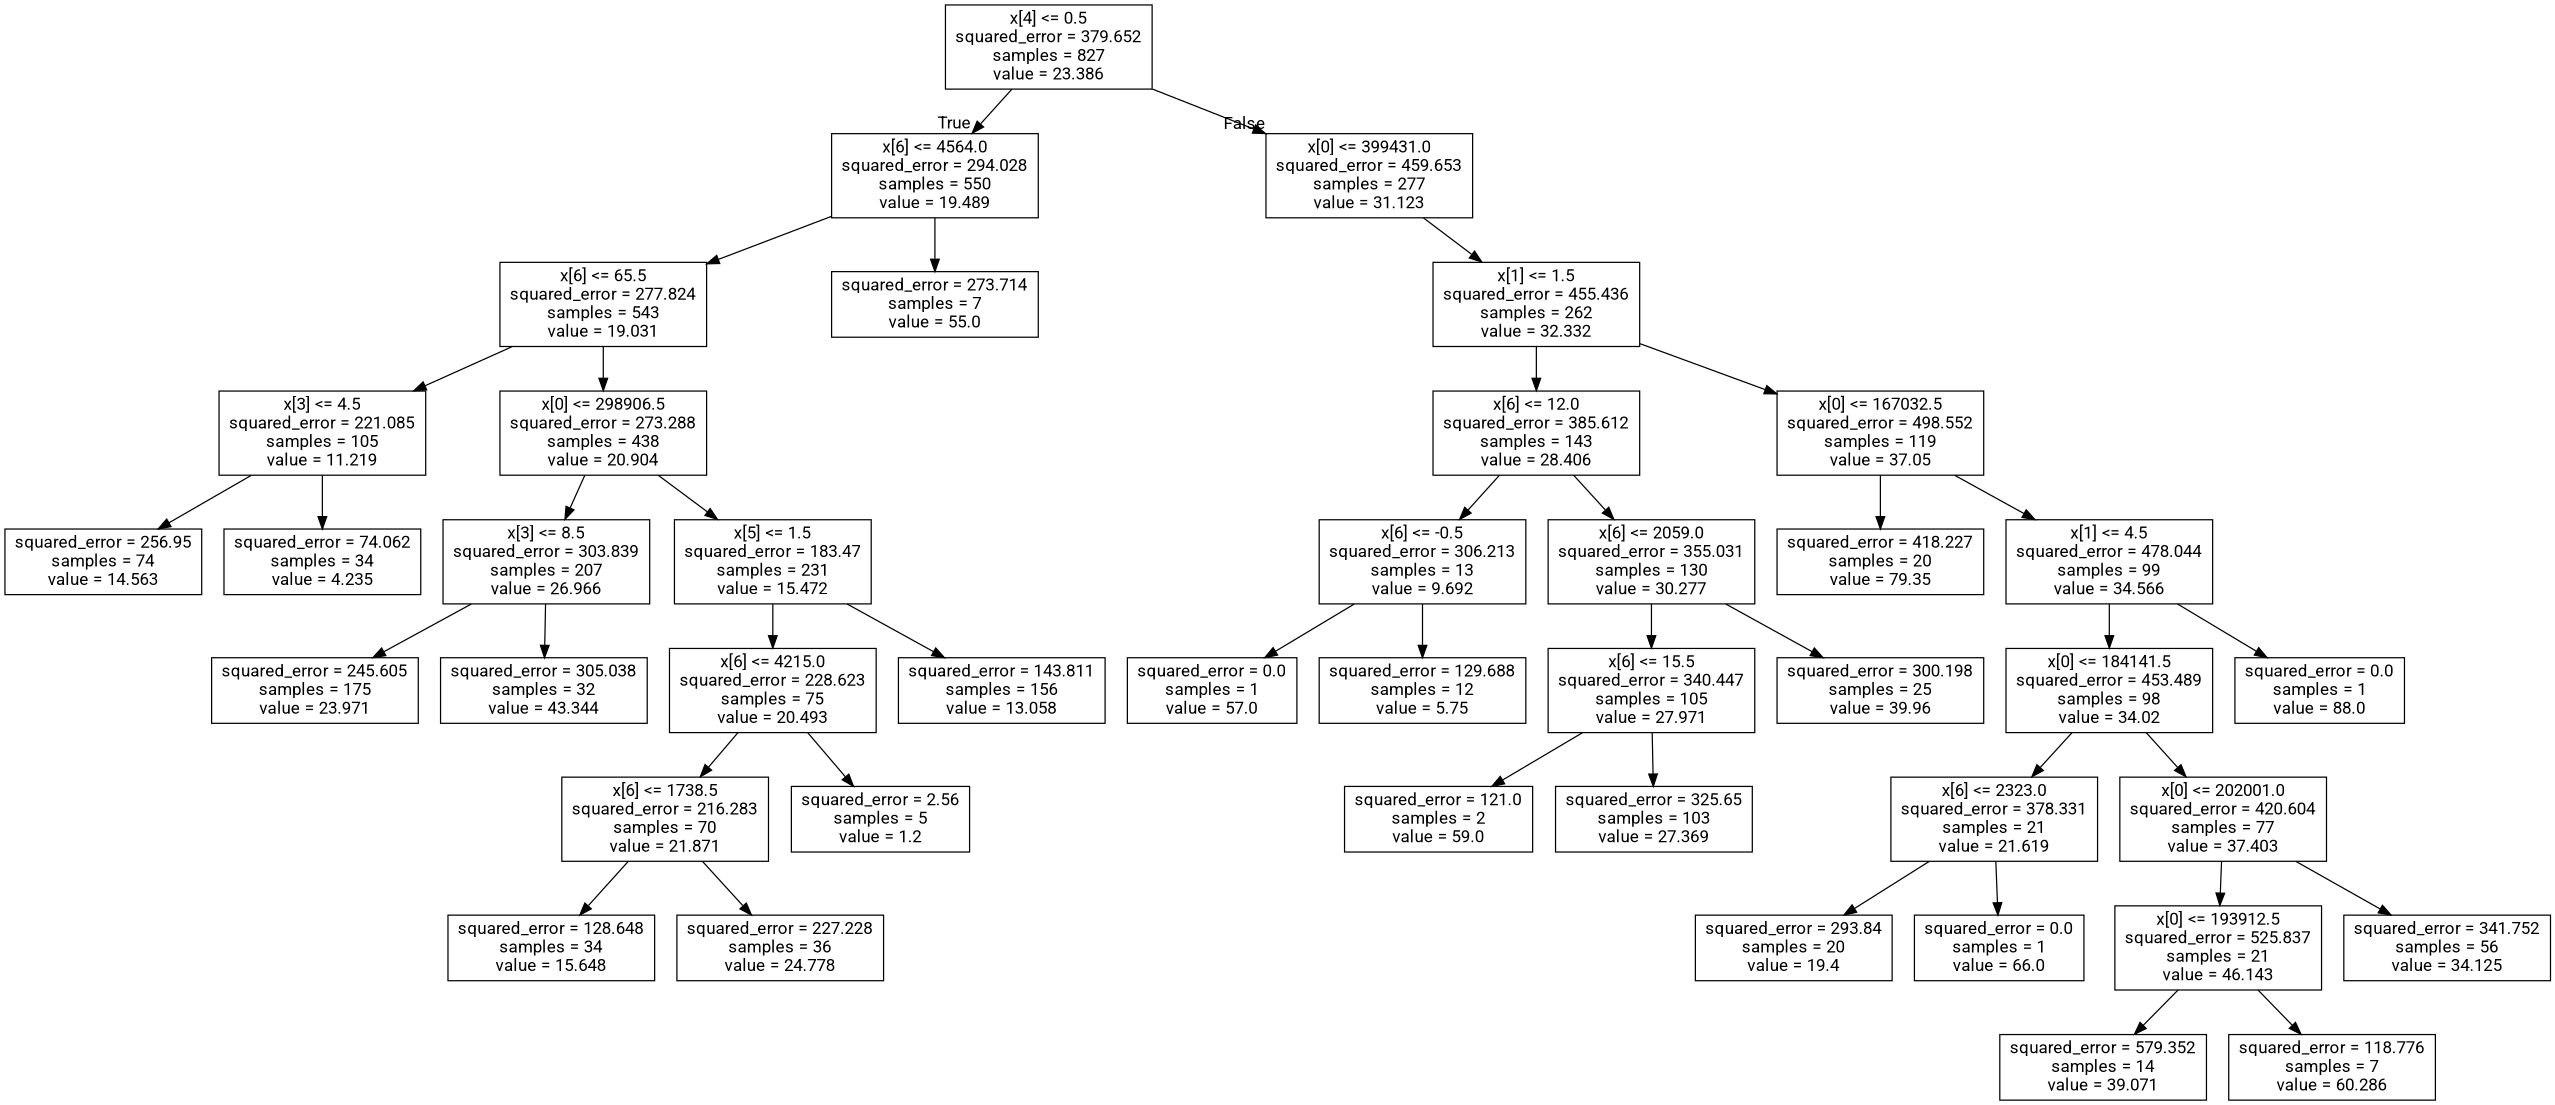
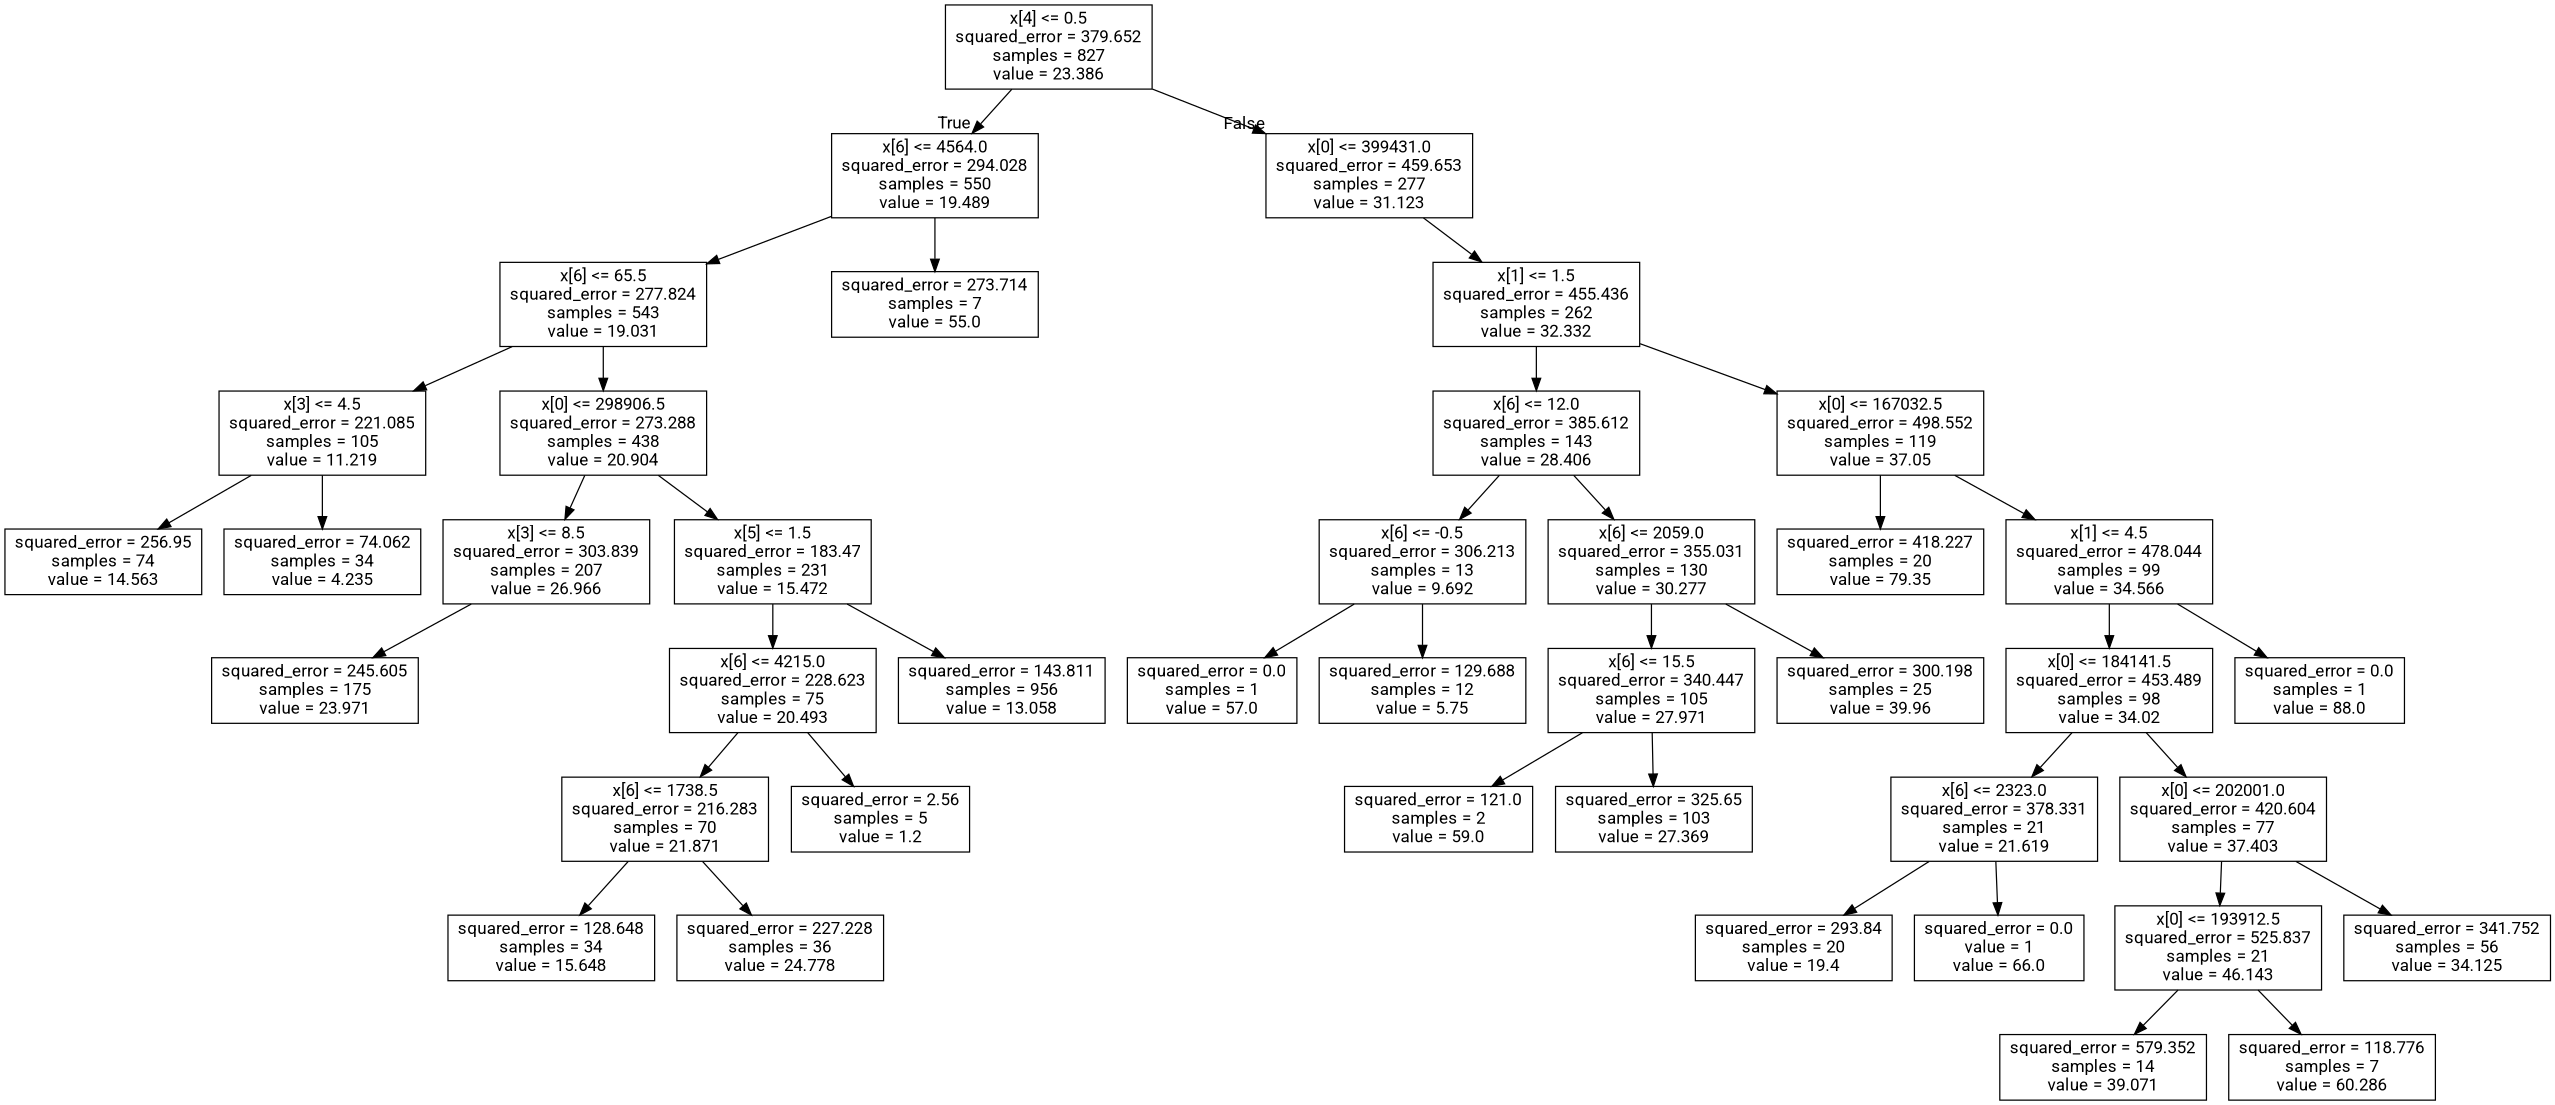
(544, 691) -> none
(1002, 691) -> (1002, 691)
(1999, 948) -> (1999, 948)
